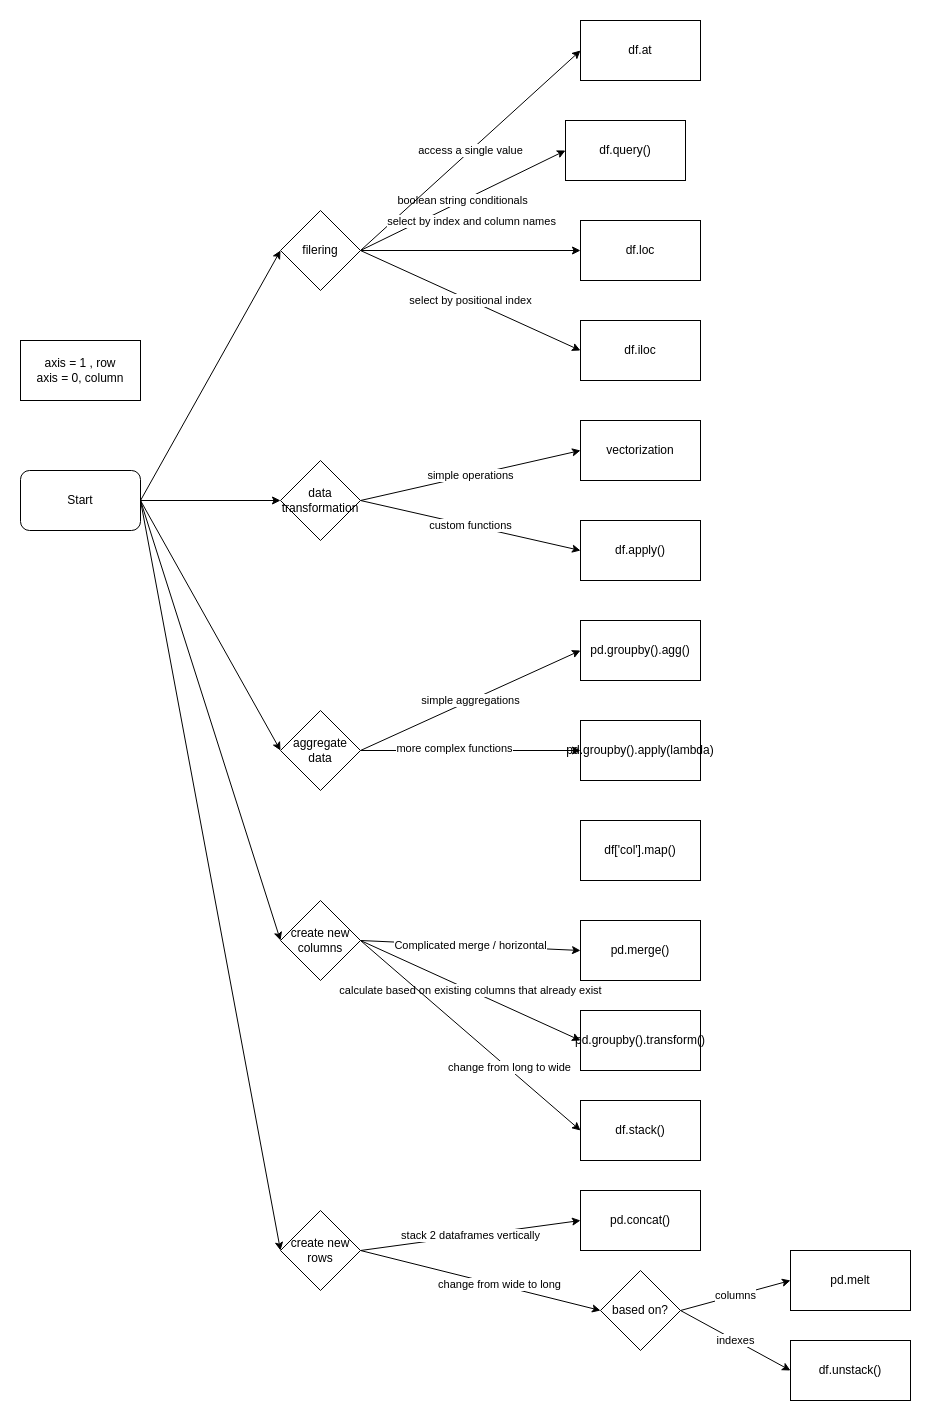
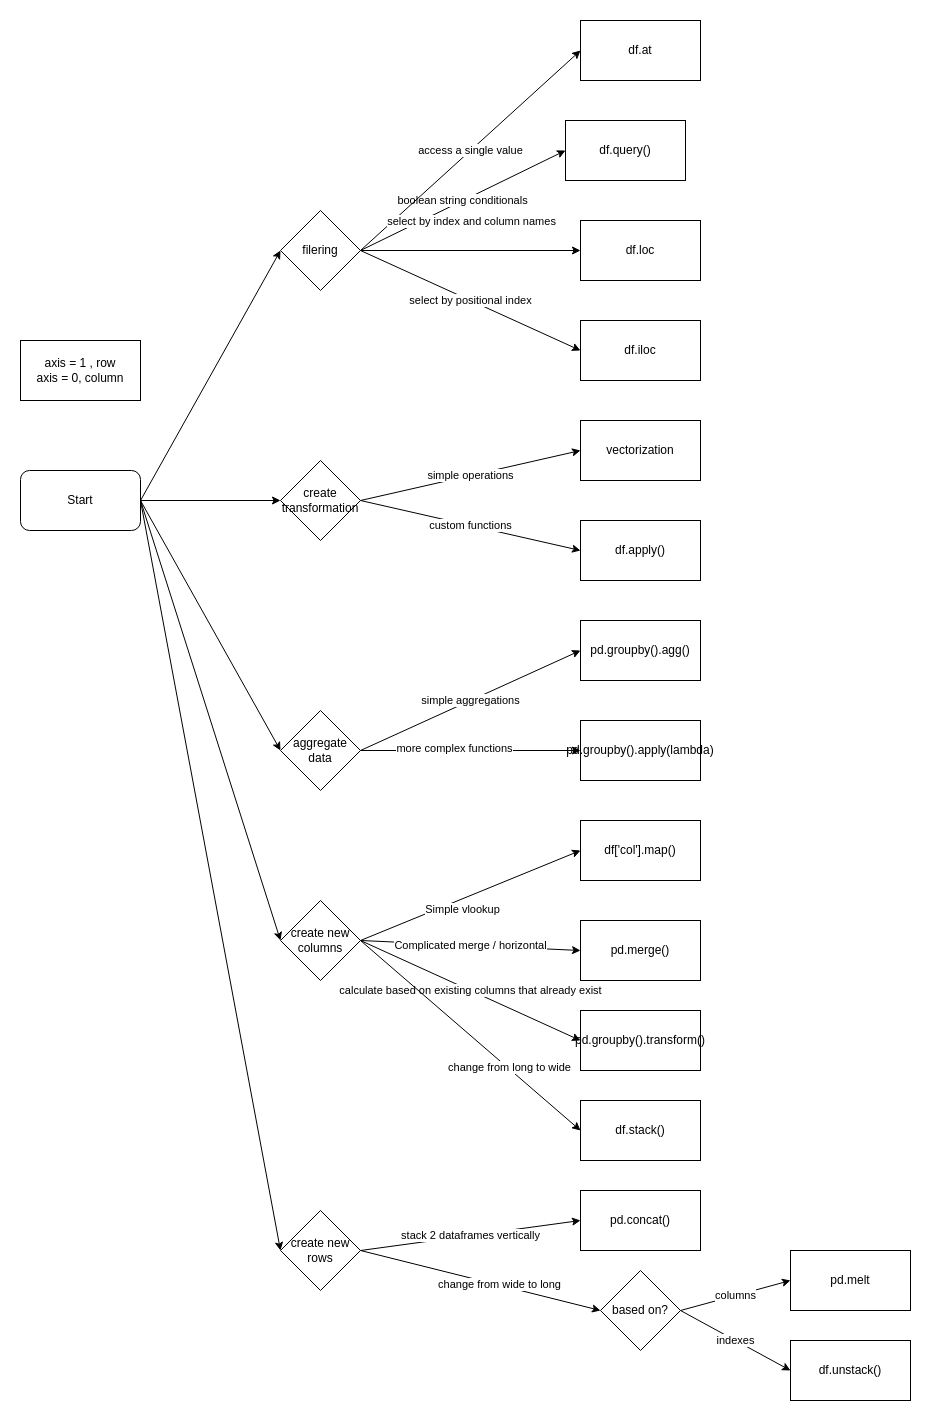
(321, 501) -> (321, 501)
none -> (469, 896)
